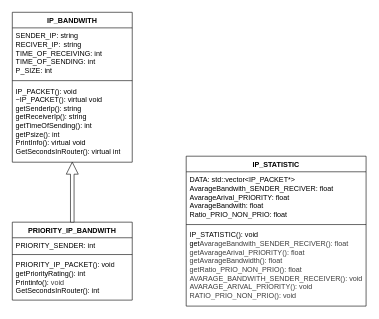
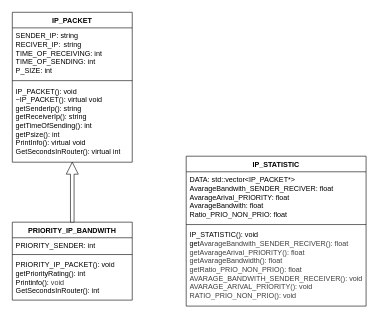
(72, 21) -> (72, 21)
